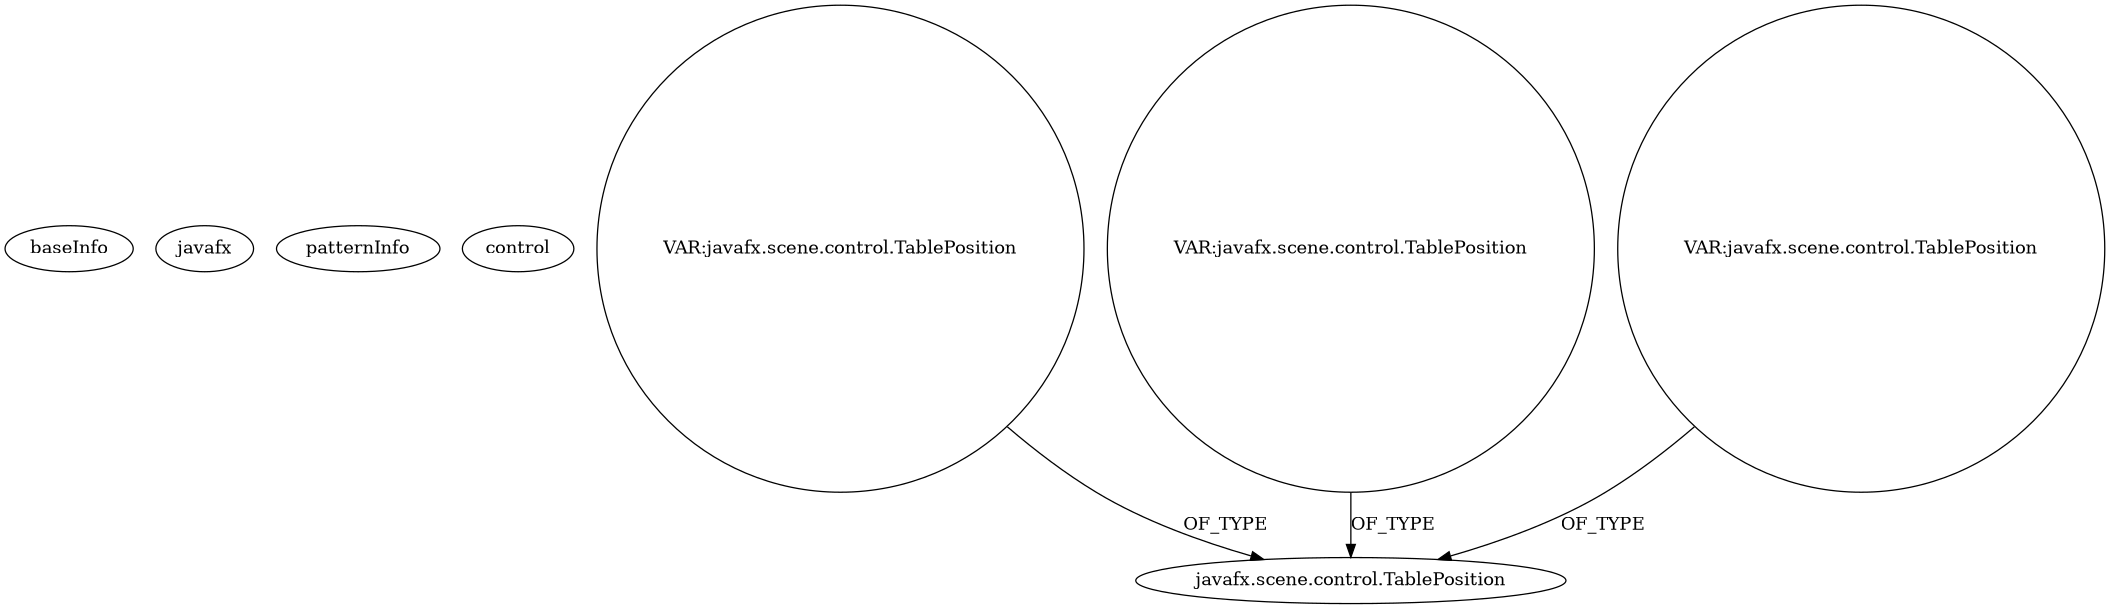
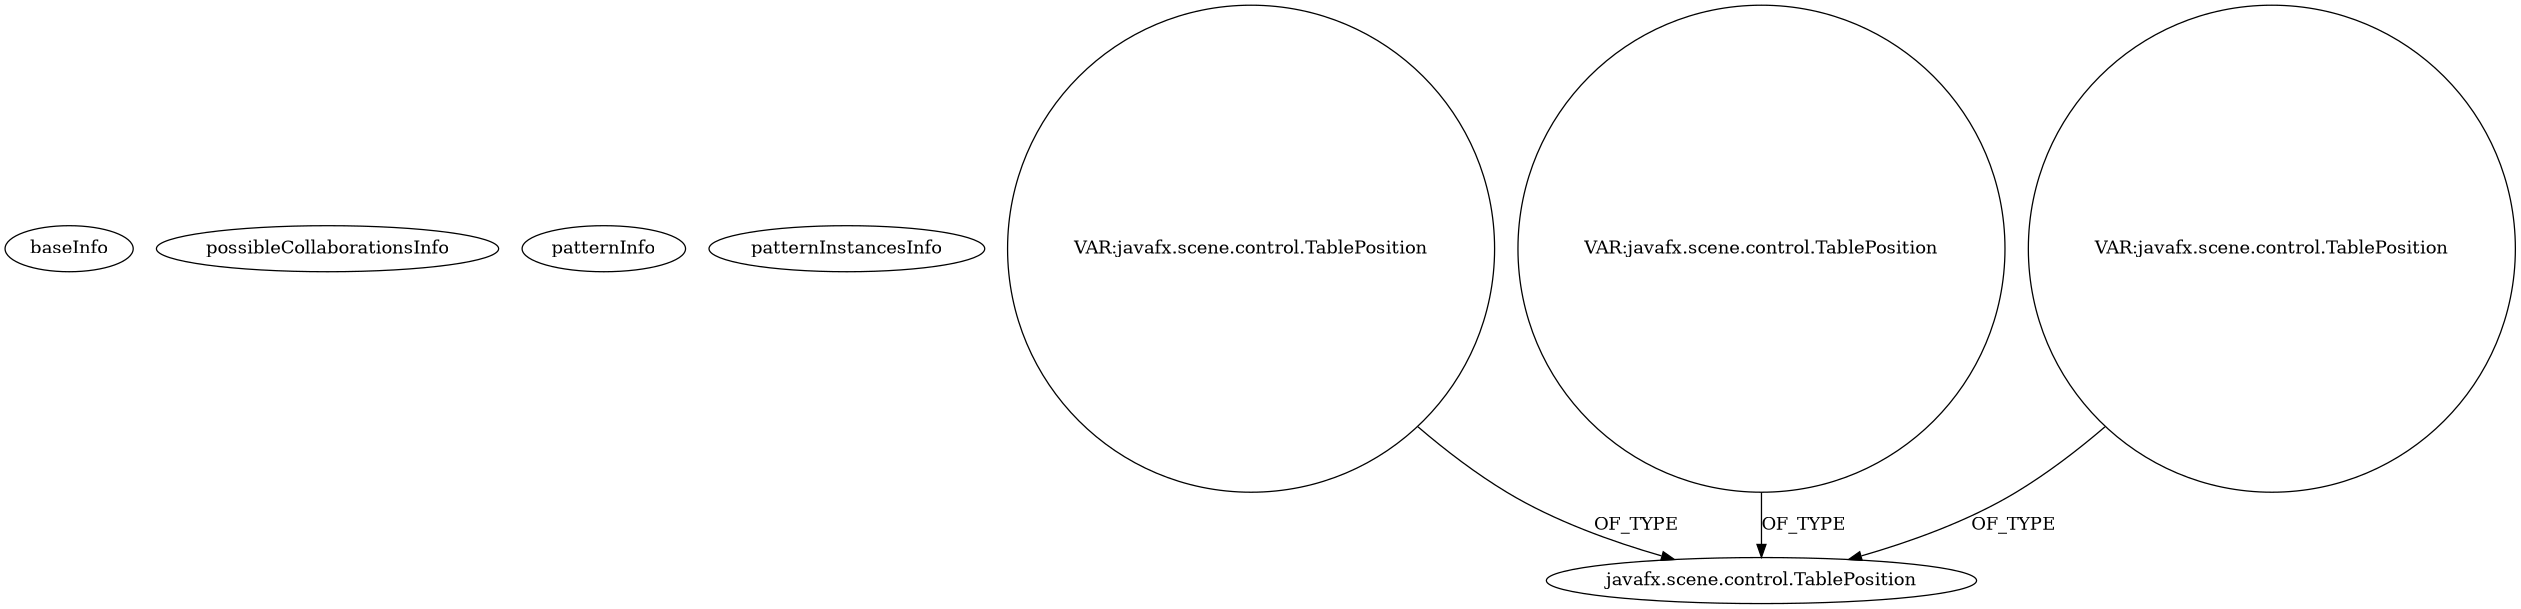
(205, 249) -> (328, 249)
(518, 249) -> (847, 249)
